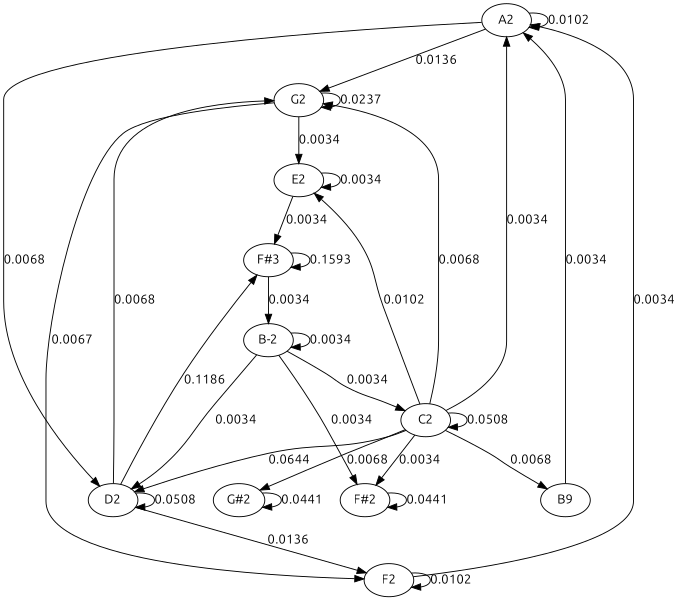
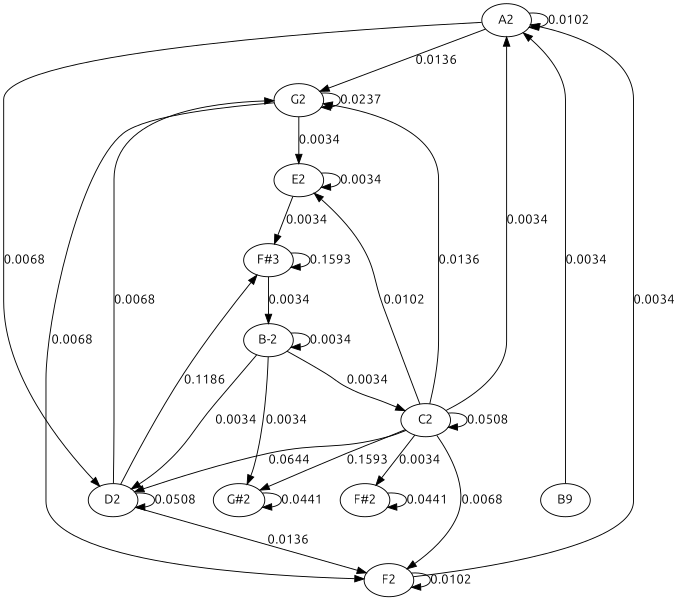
(460, 260) -> (460, 260)
(73, 340) -> (73, 340)
(318, 414) -> (263, 417)
(493, 456) -> (460, 505)
(368, 460) -> (368, 460)
